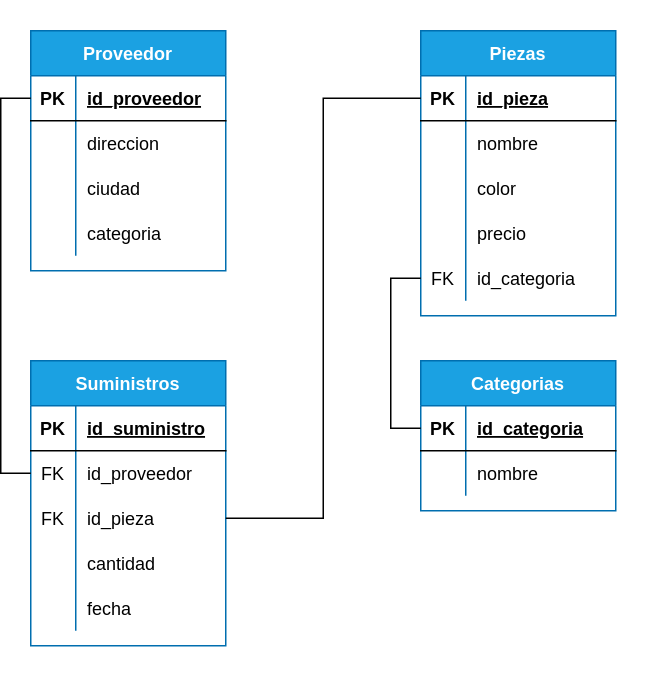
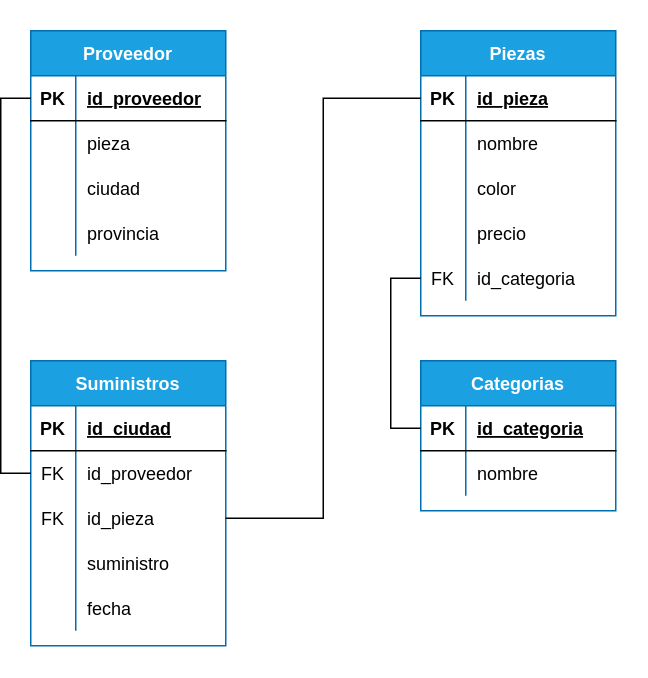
(128, 144) -> (110, 144)
(130, 234) -> (128, 234)
(146, 429) -> (128, 429)
(125, 564) -> (133, 564)
